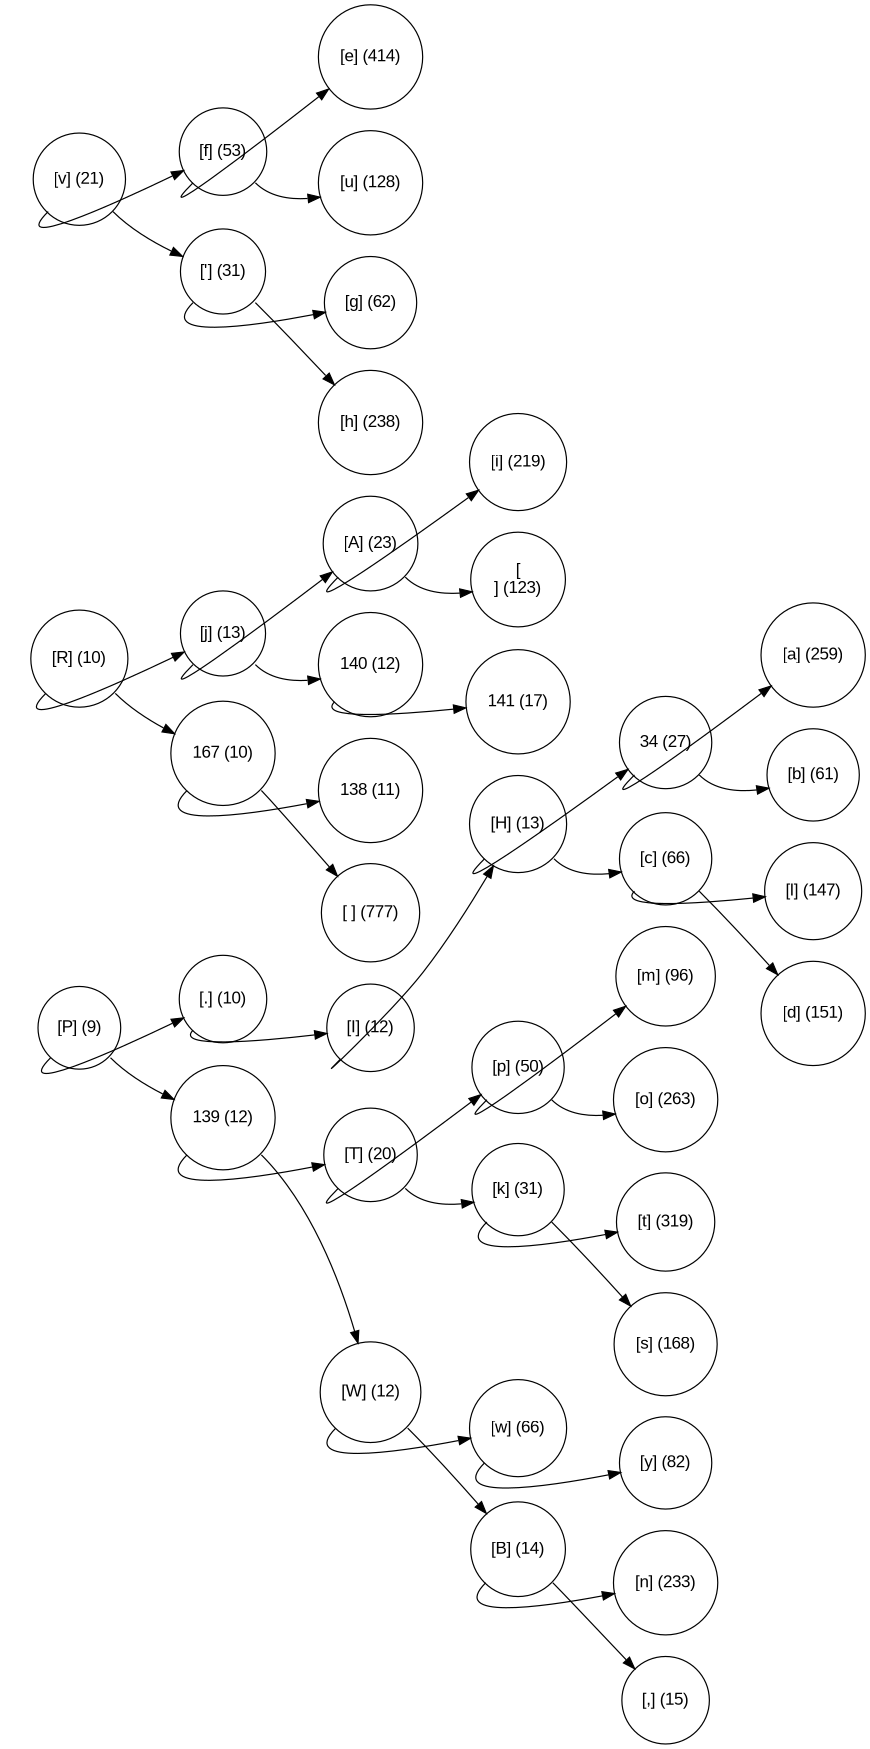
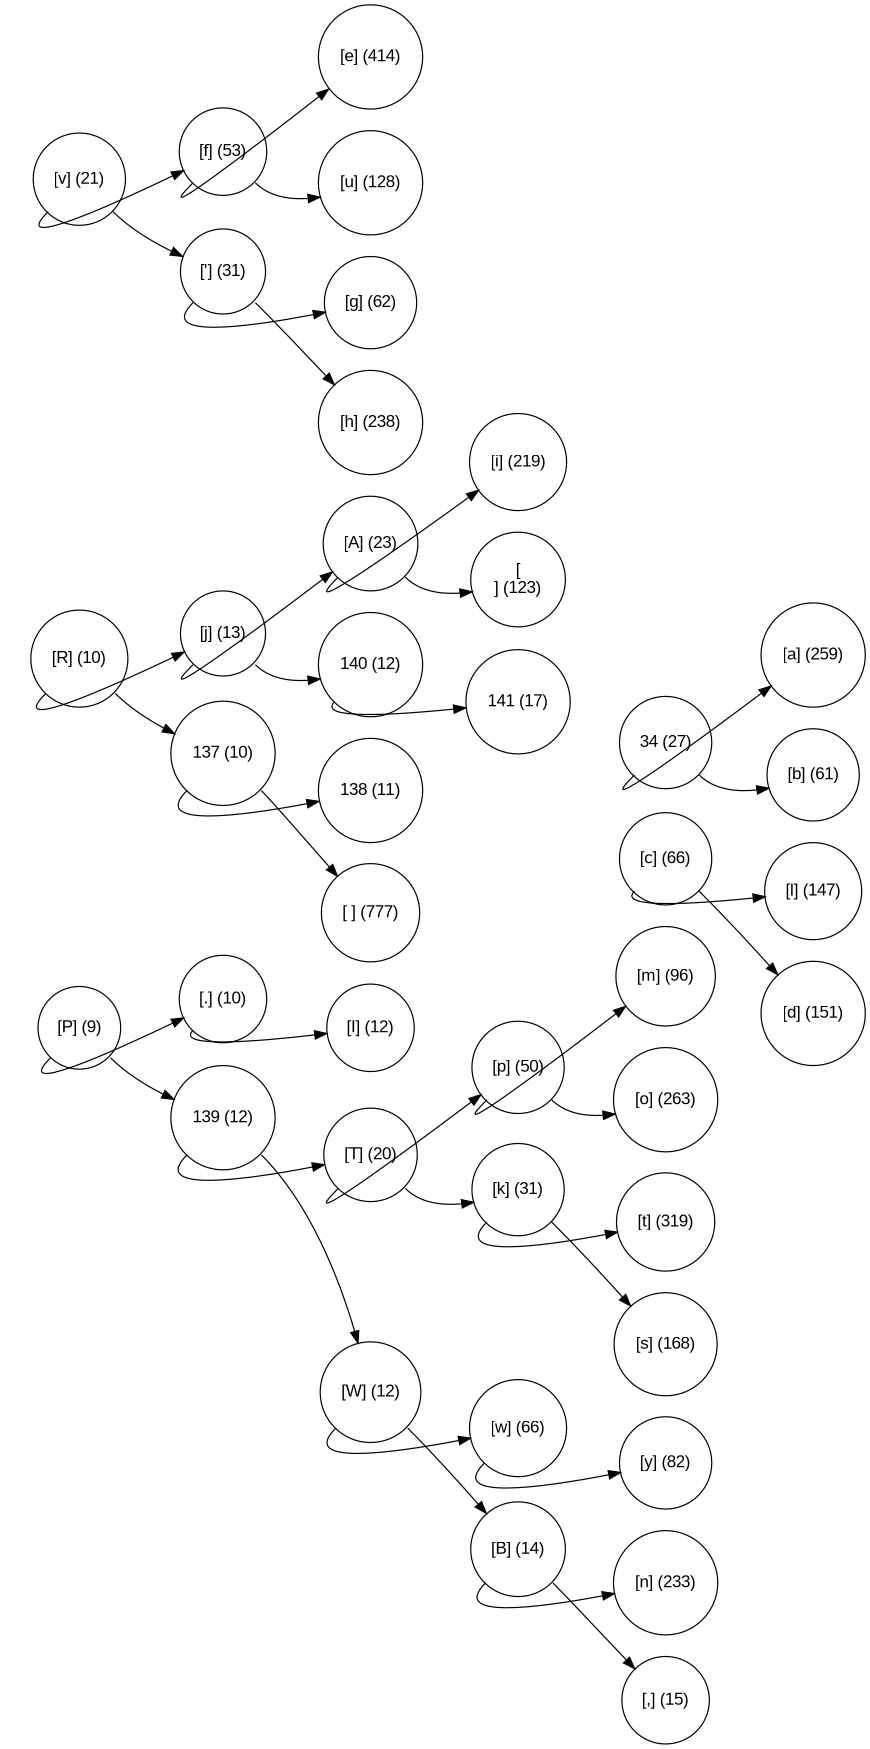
(223, 753) -> (223, 753)
(518, 824) -> none
